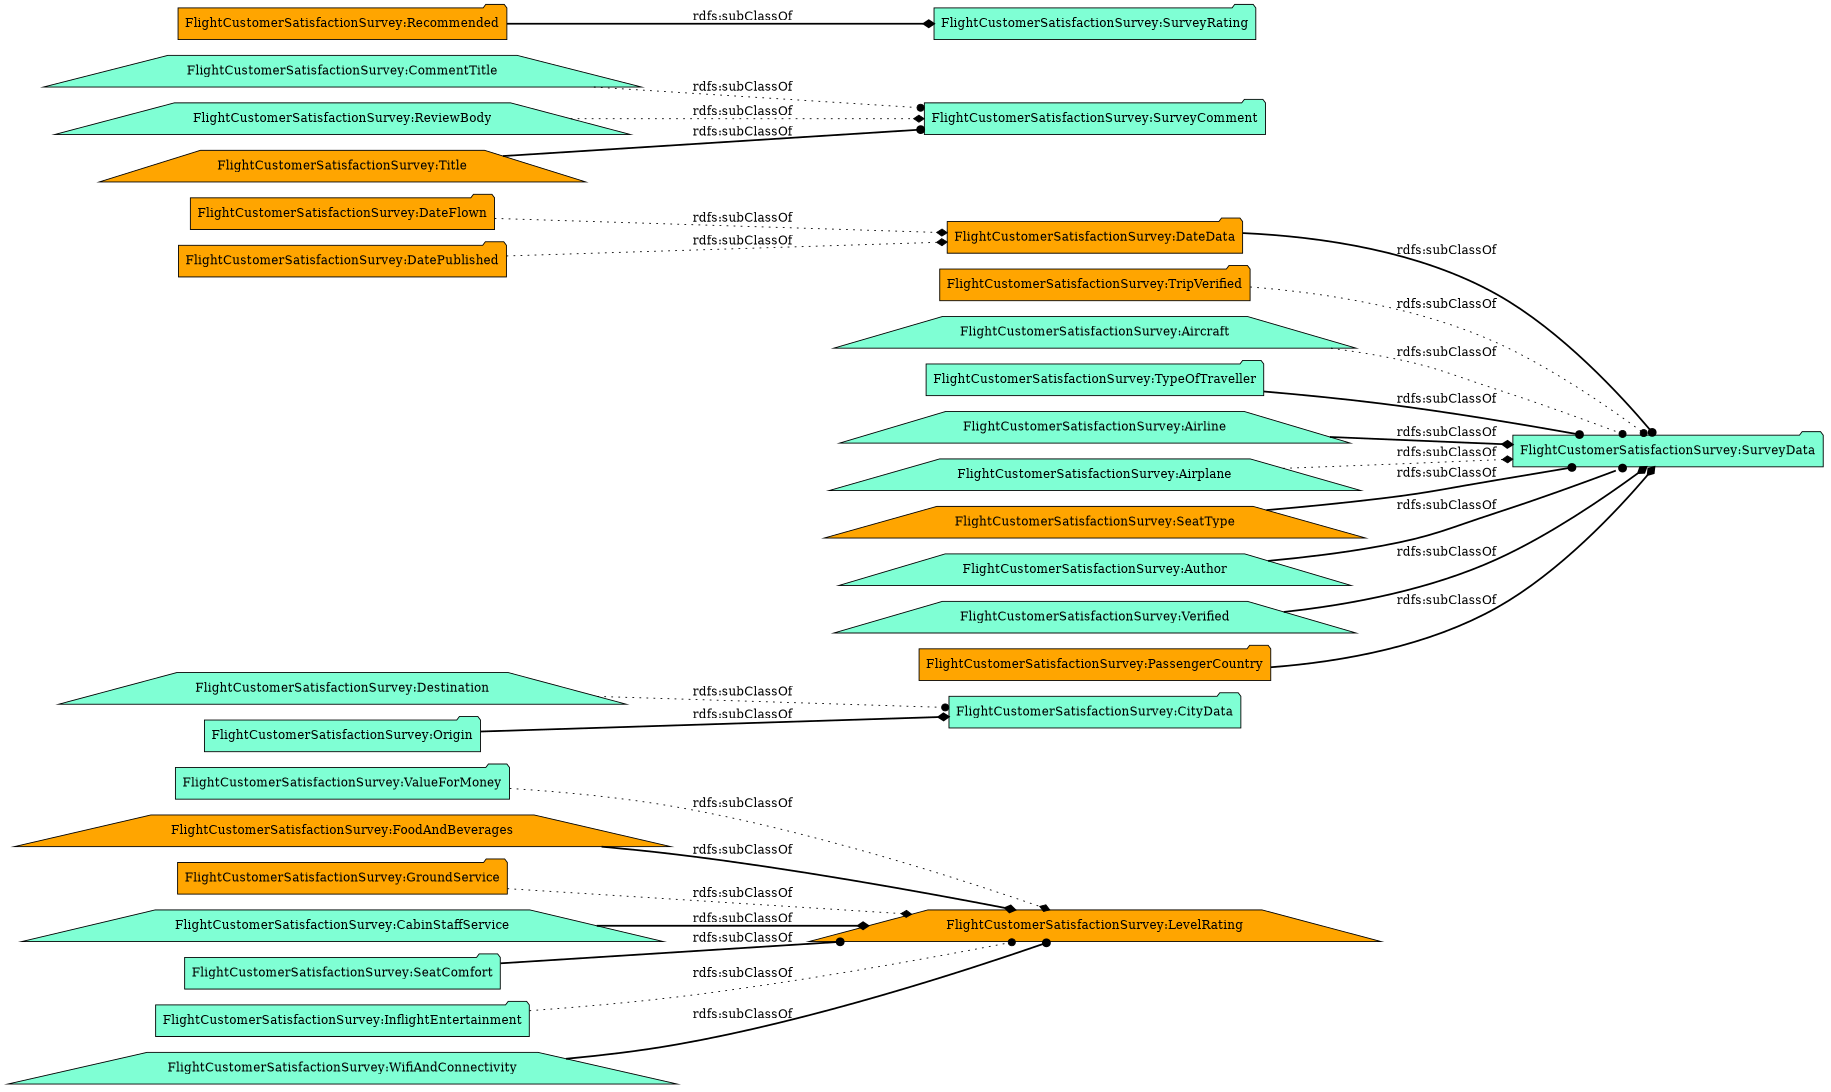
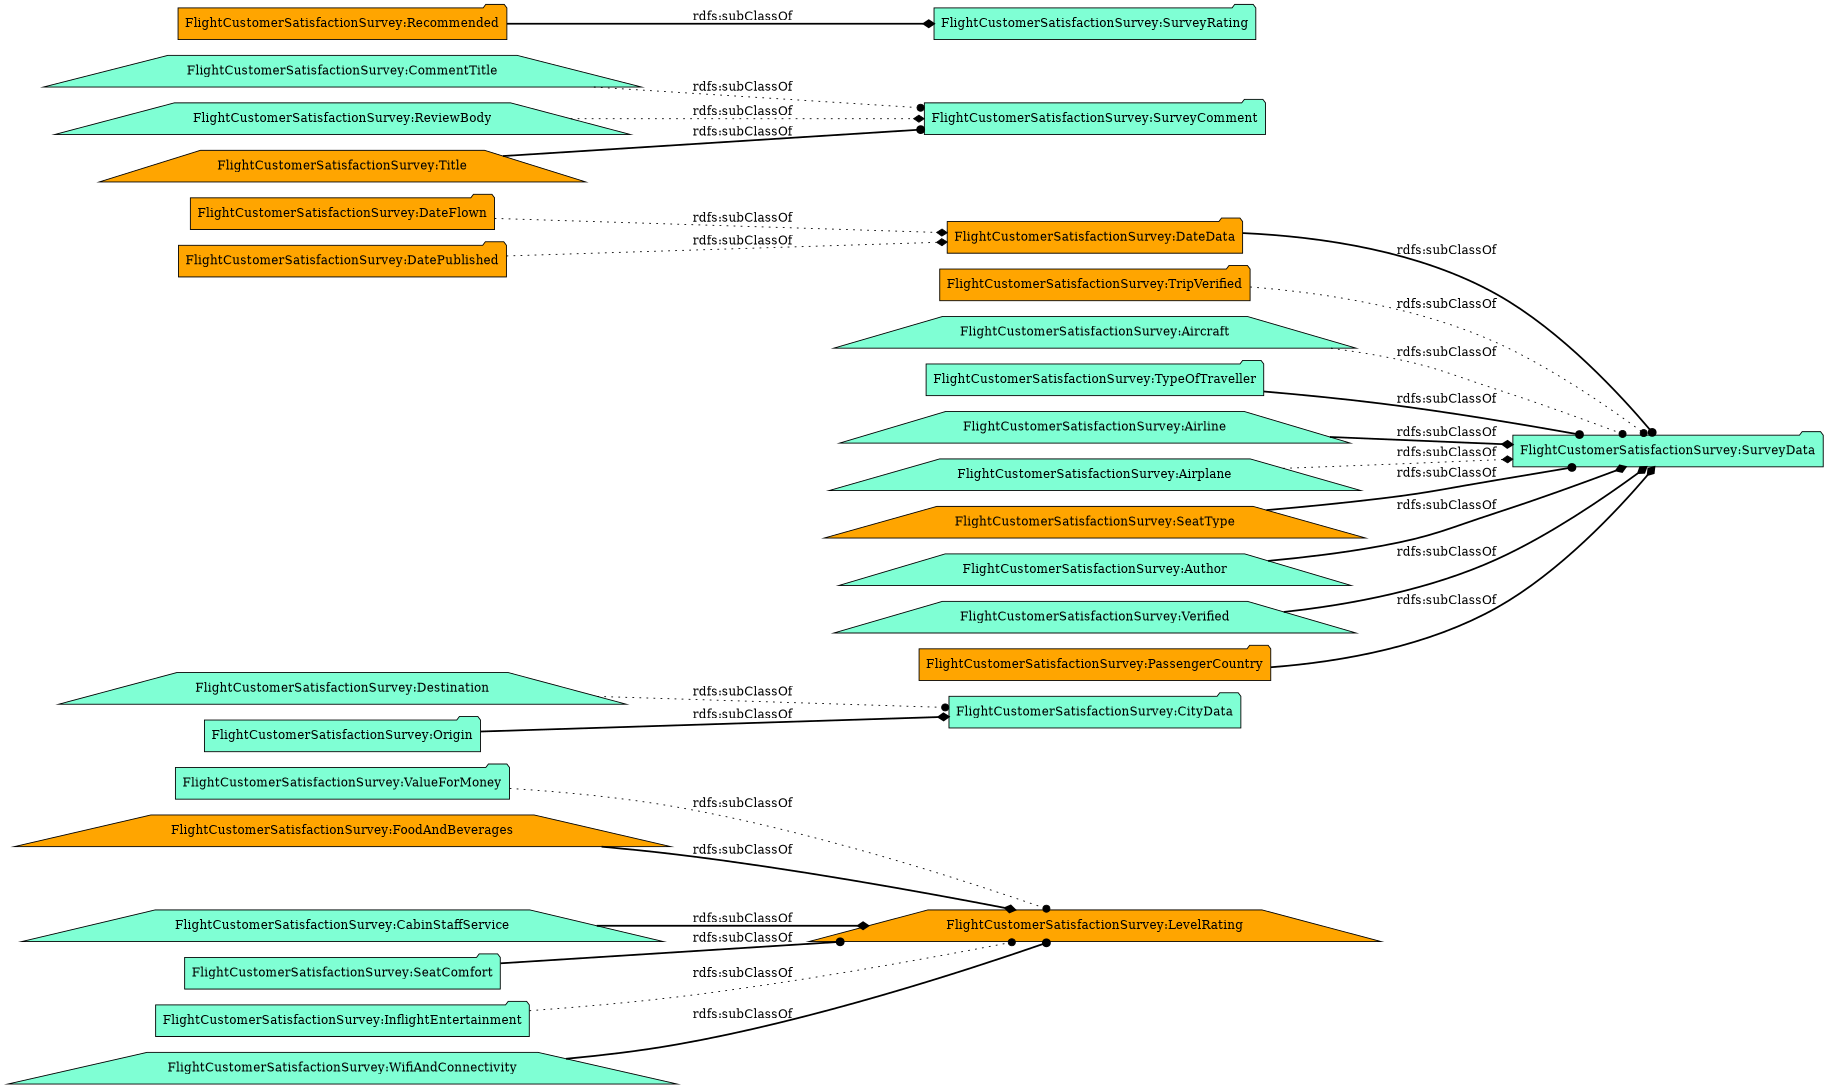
(1445, 530) -> (1445, 530)
(780, 829) -> (780, 829)
(342, 878) -> none
